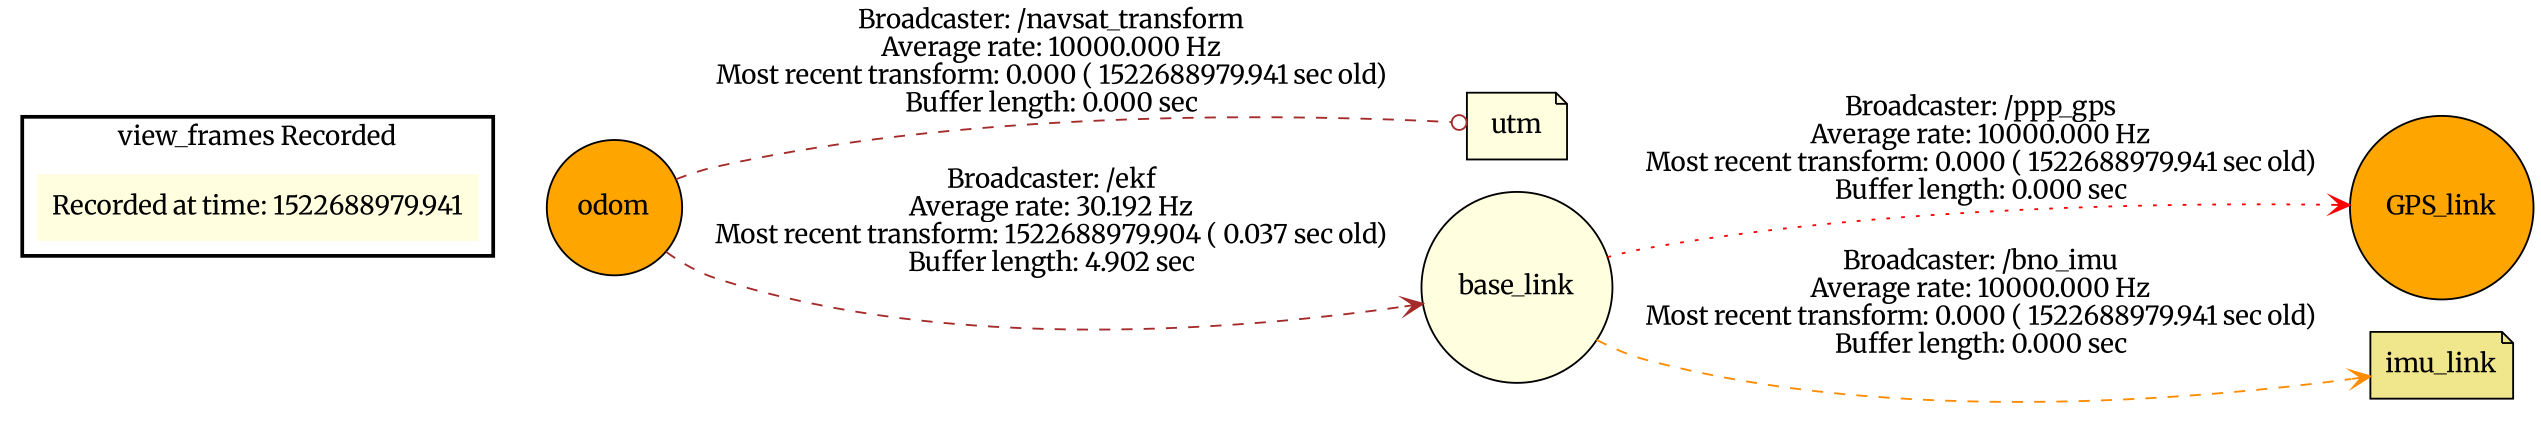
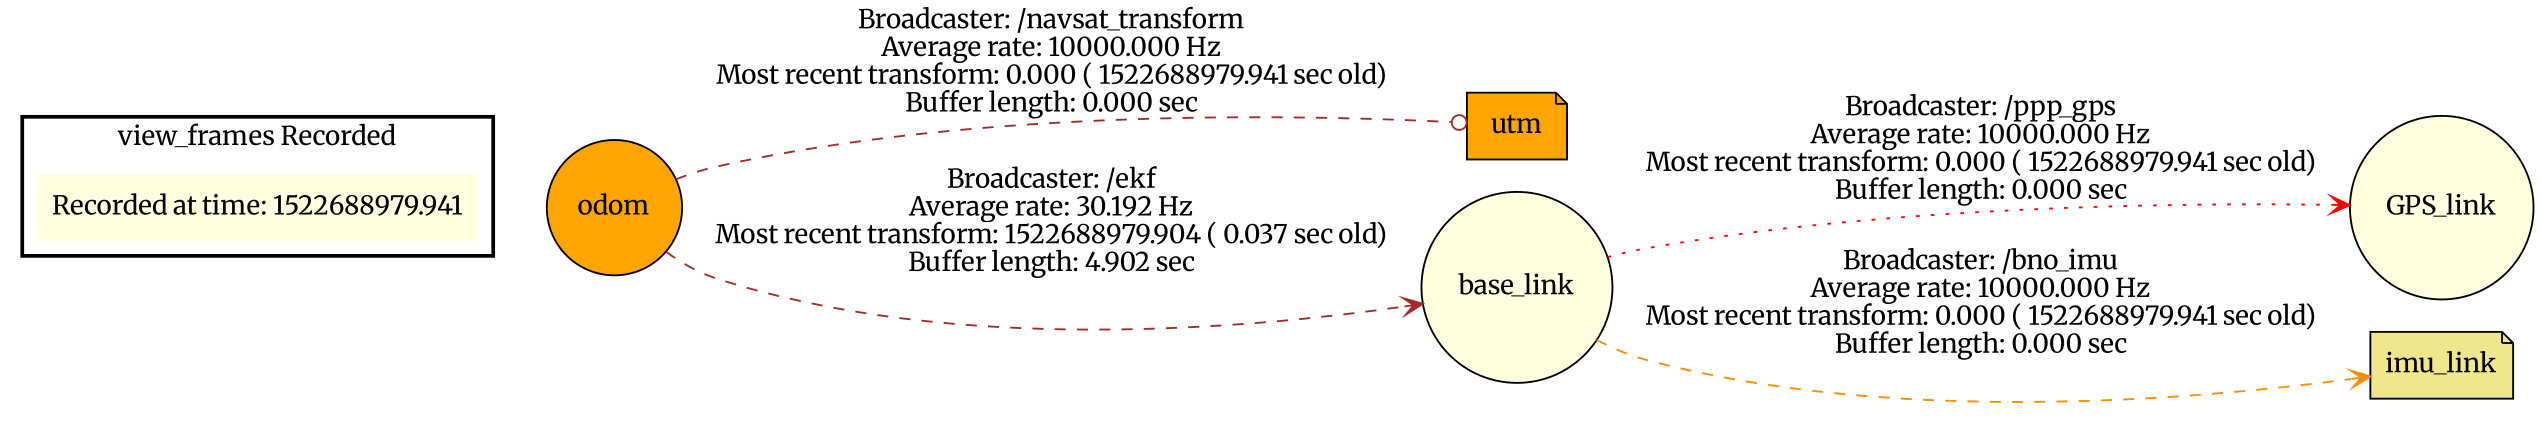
(1517, 126) -> (1517, 126)
(2442, 208) -> (2442, 208)
